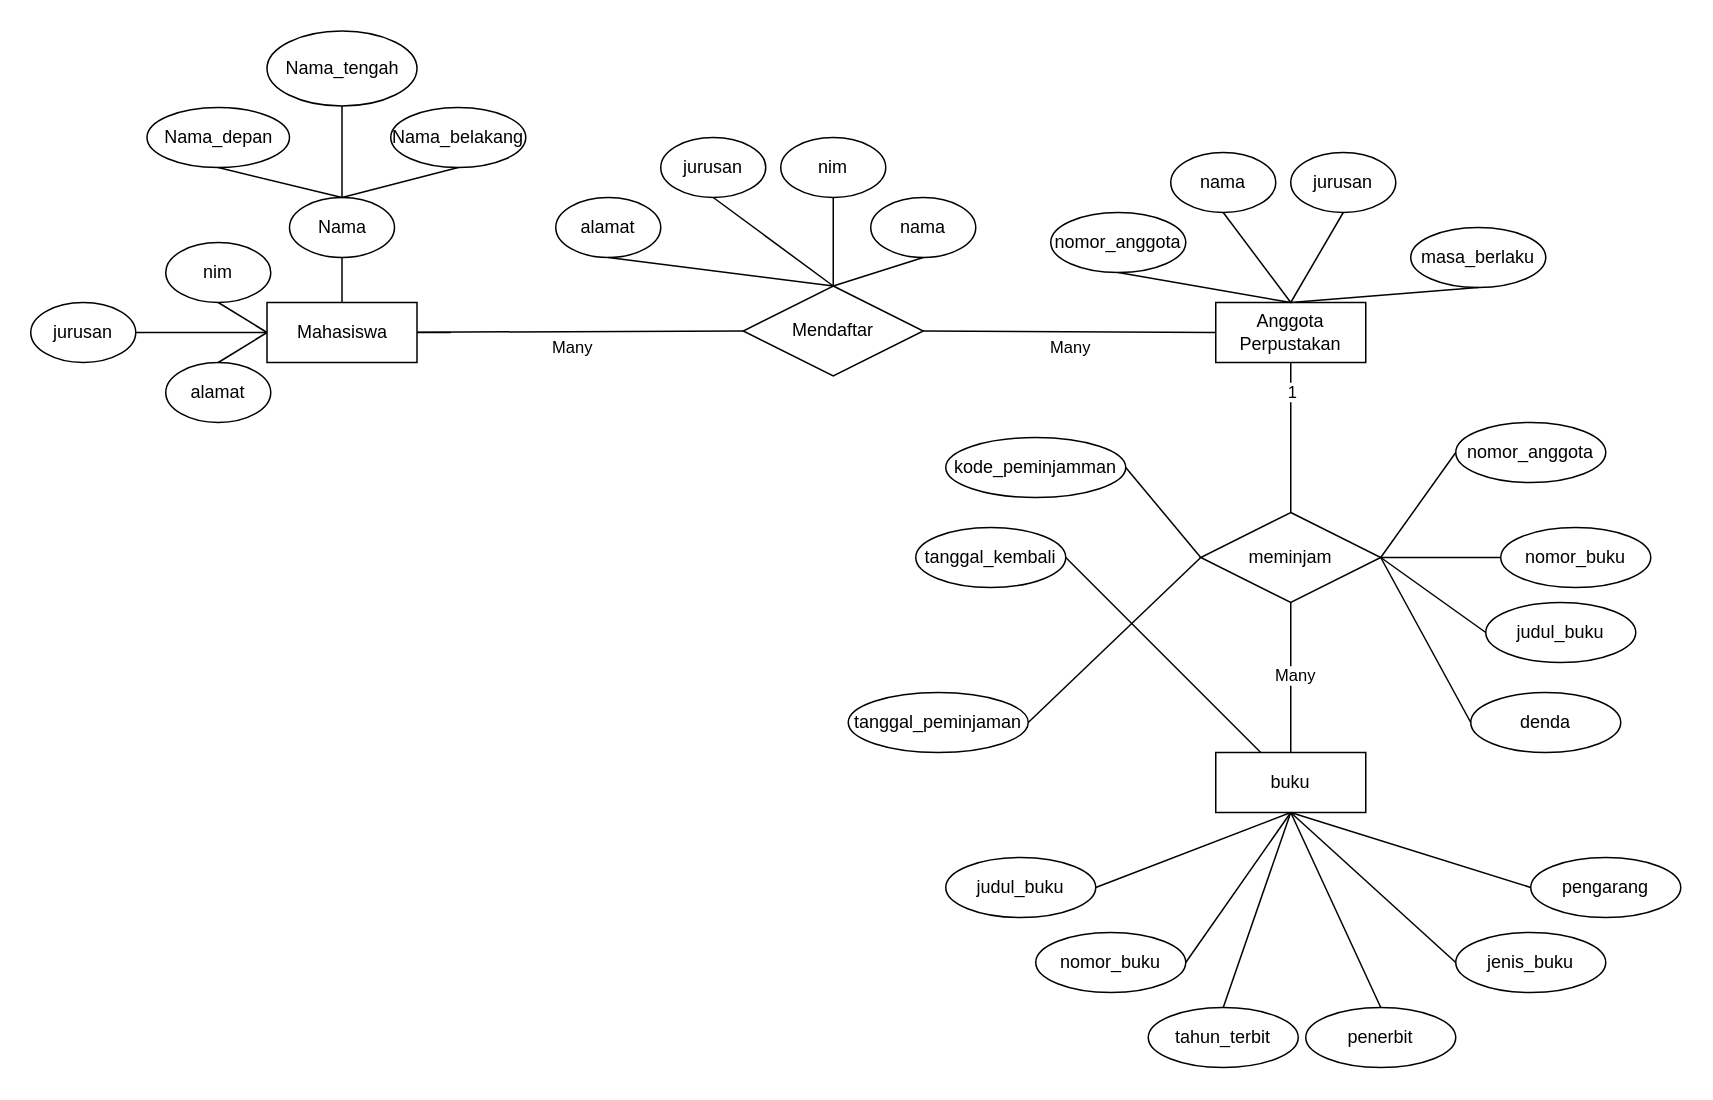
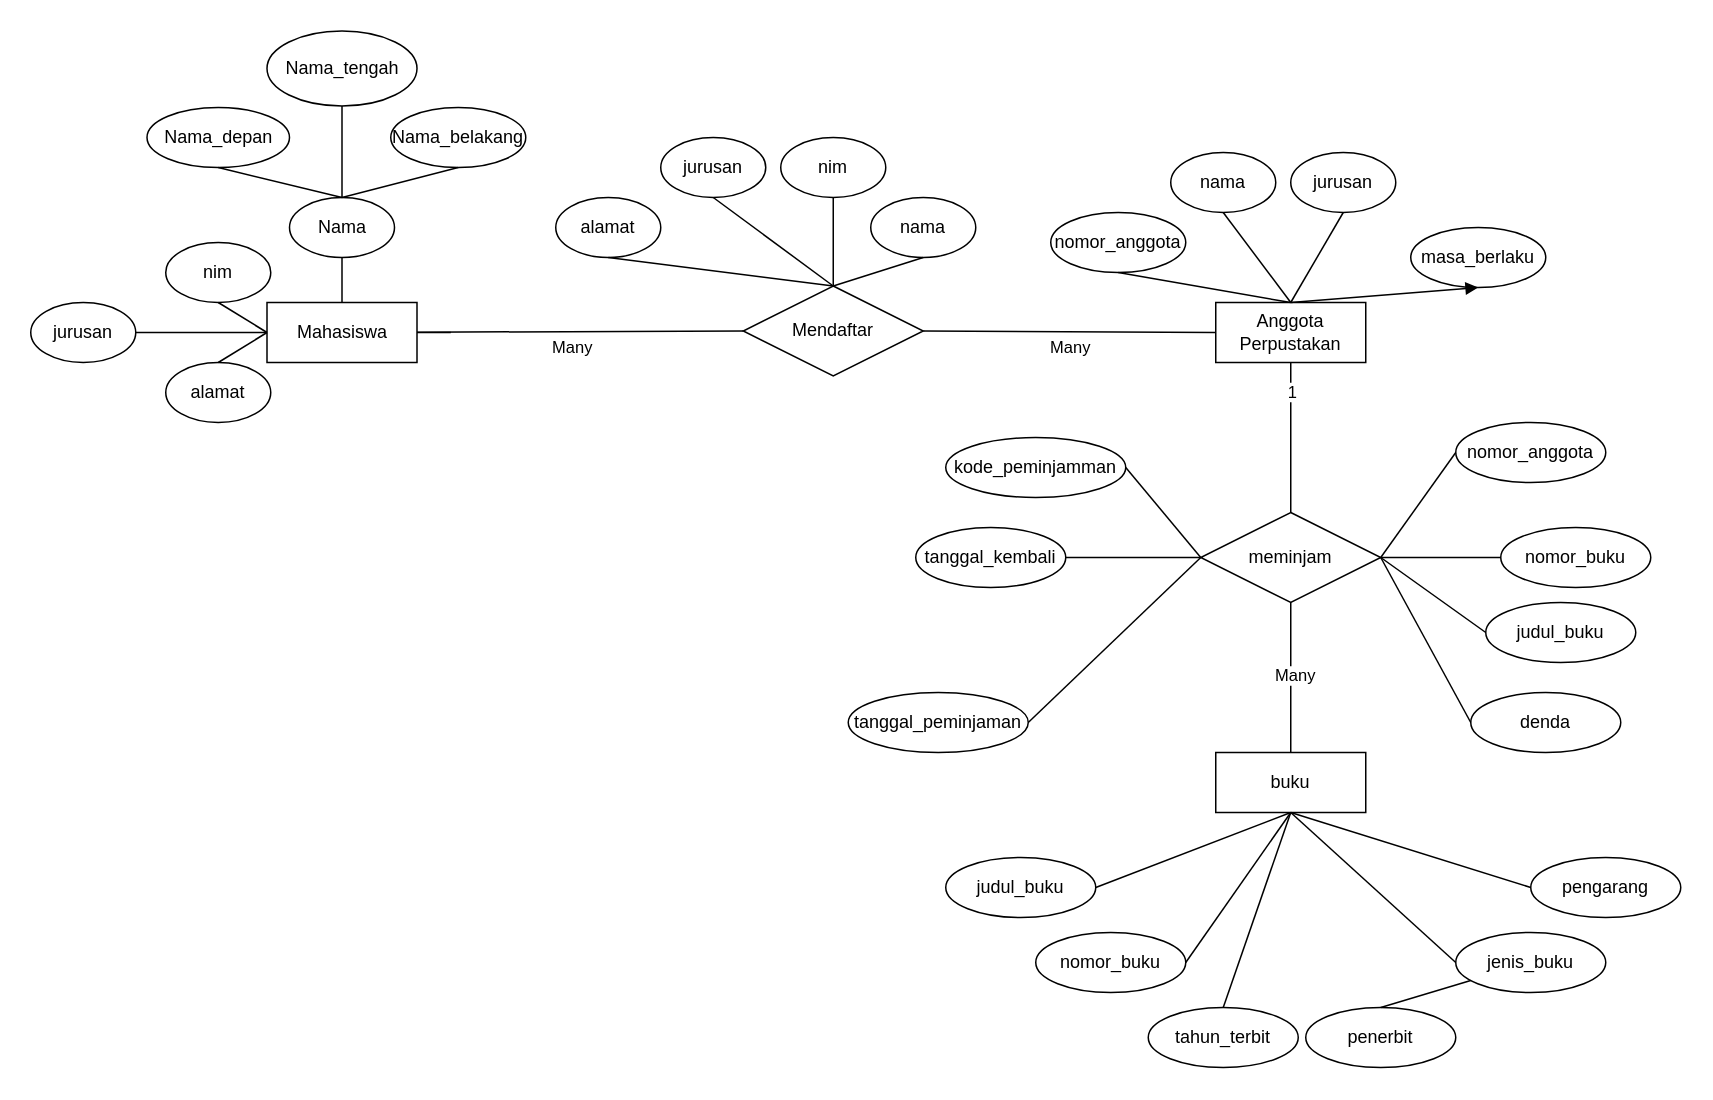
(1470, 288) -> (1465, 288)
(1163, 654) -> (1131, 557)
(1337, 912) -> (1425, 994)
